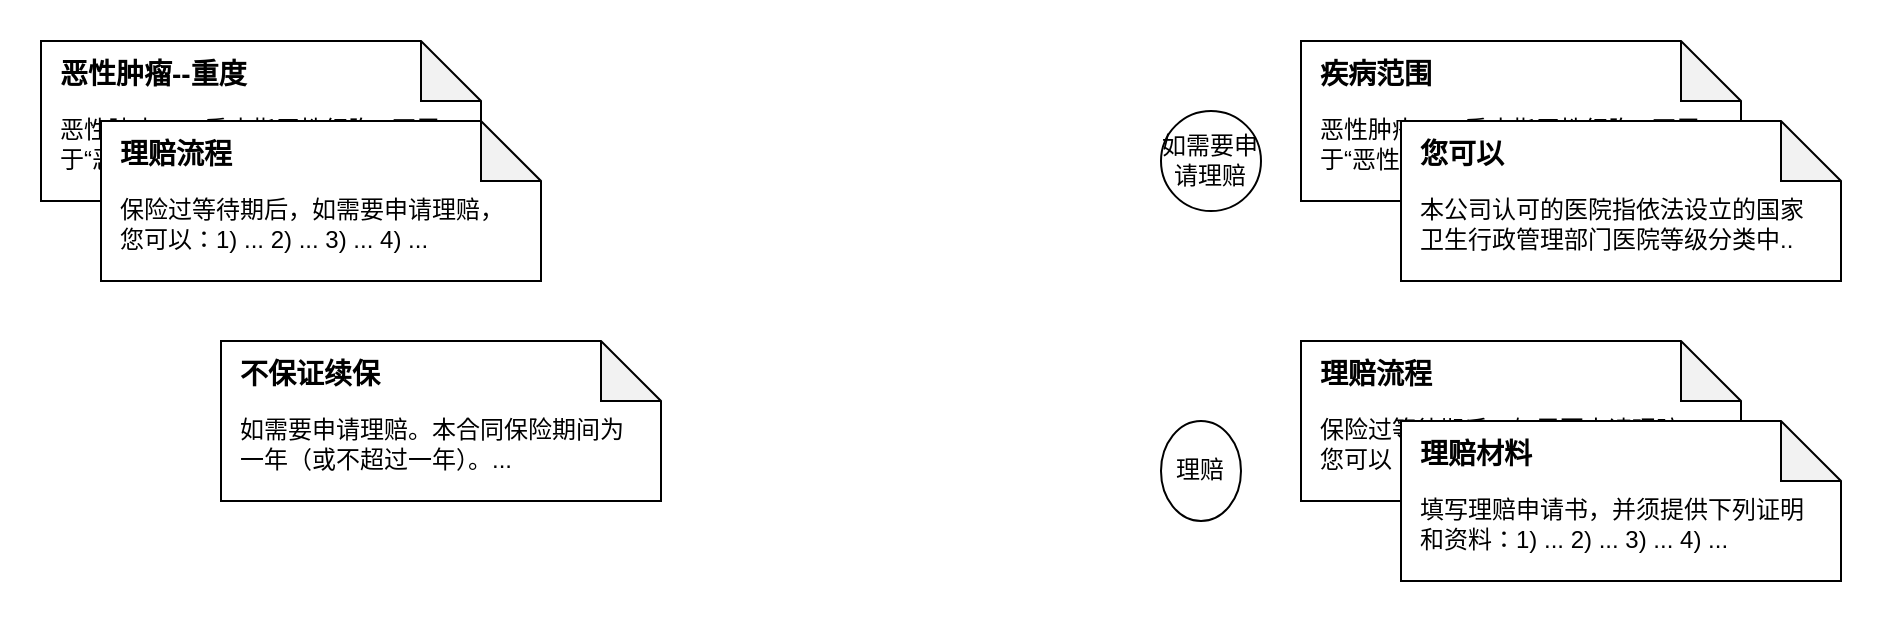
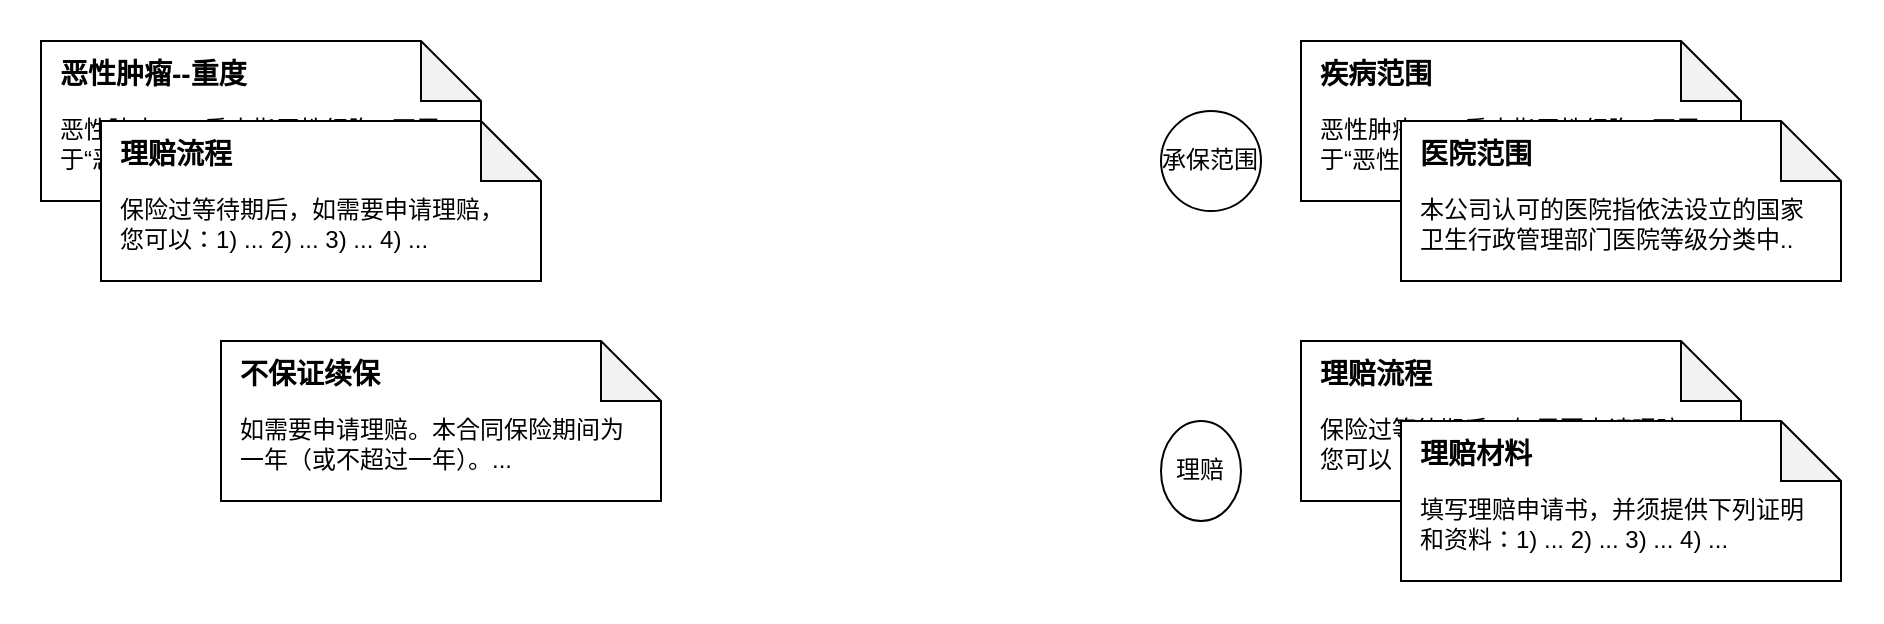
(1211, 161) -> (1211, 161)
(1623, 164) -> (1623, 164)
